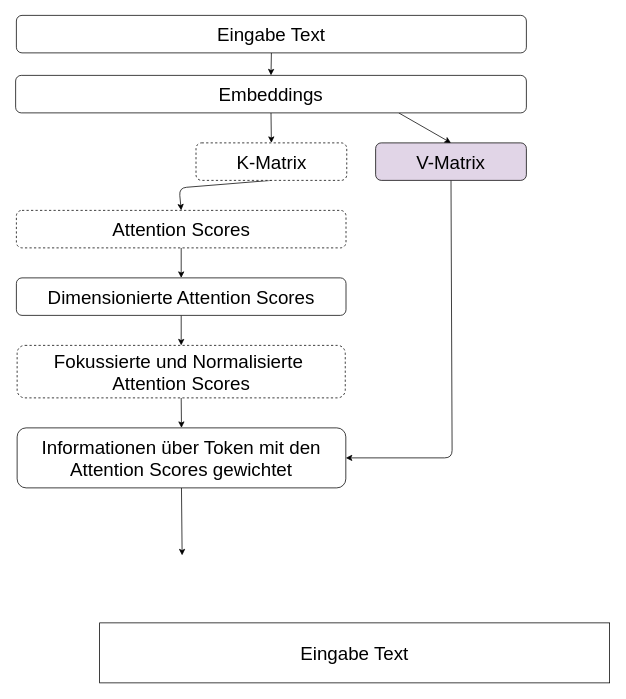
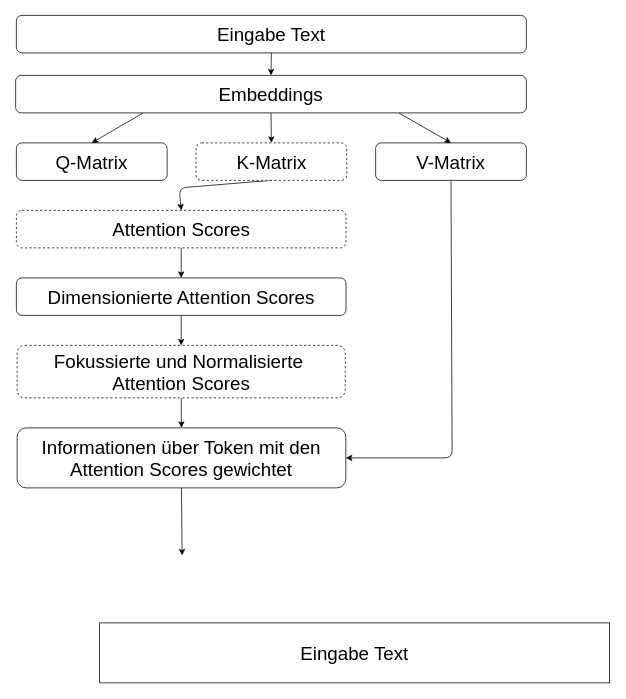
none -> (119, 127)
none -> (92, 162)
(451, 162) -> (451, 162)
